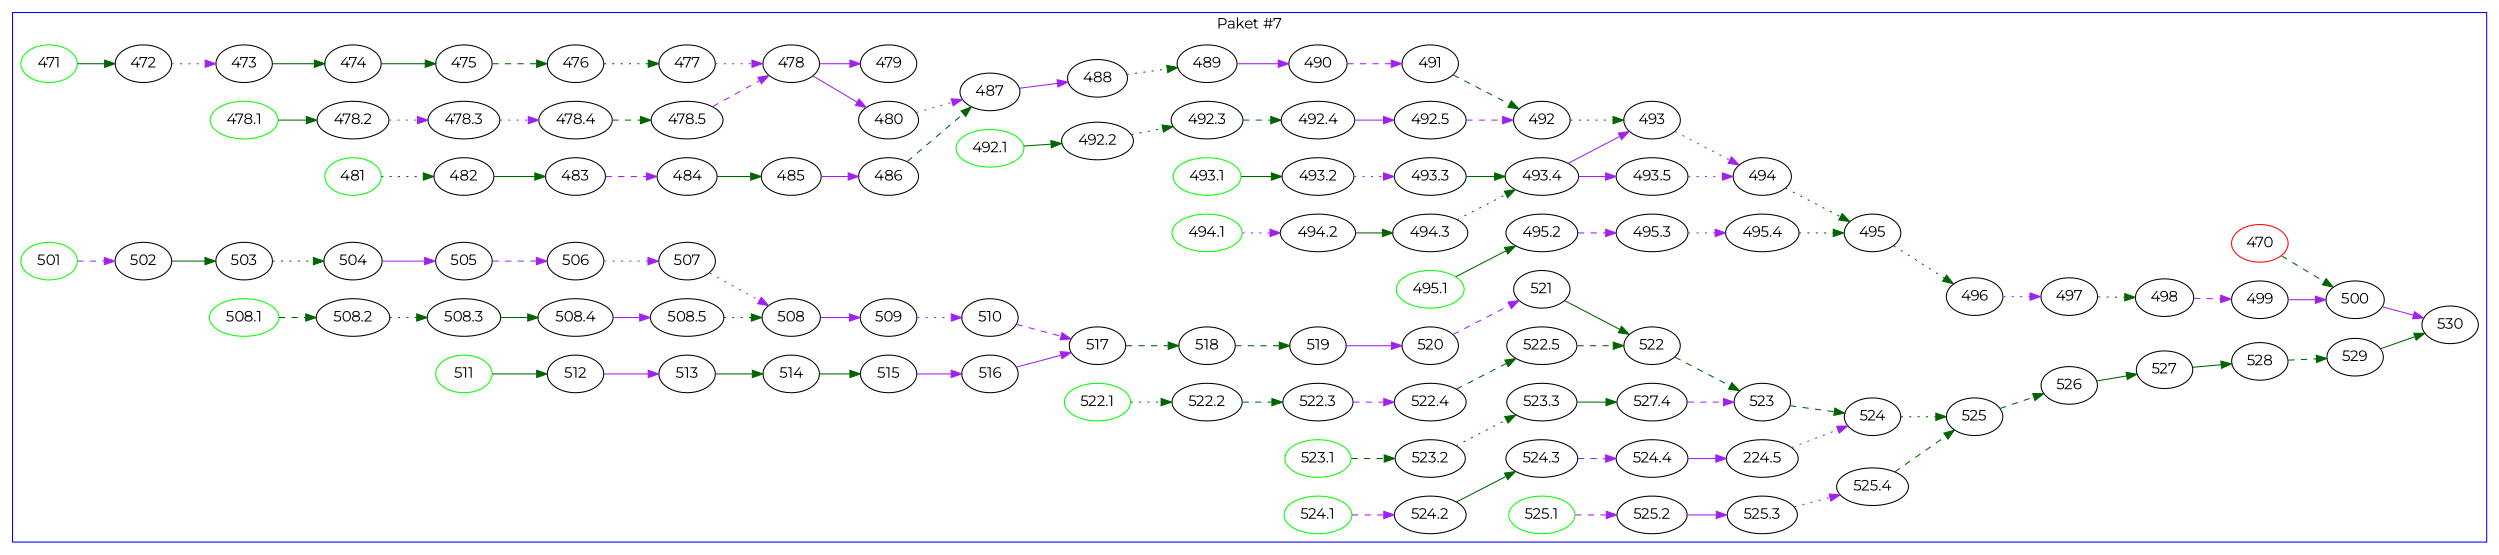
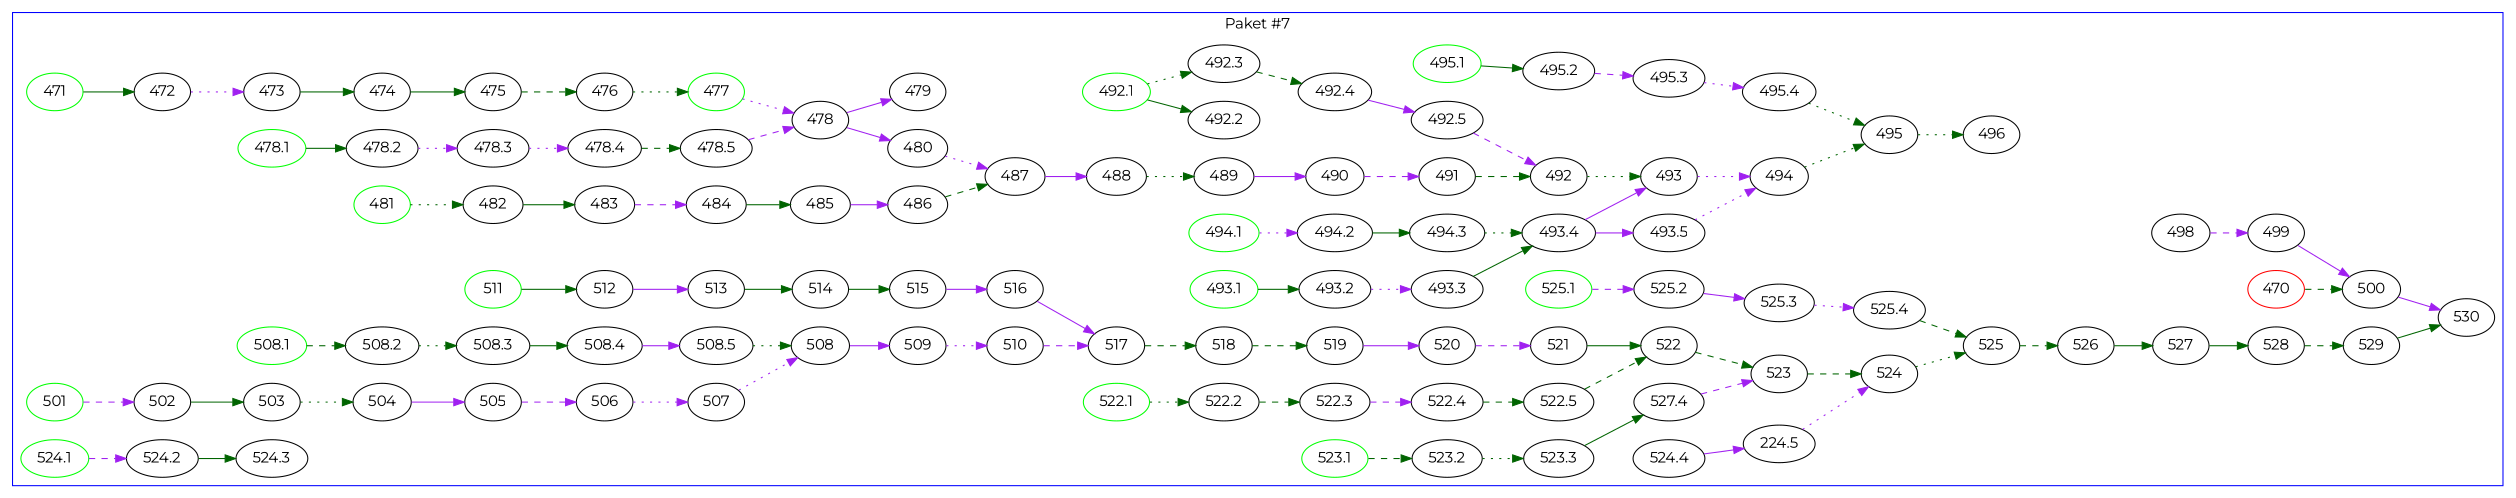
(687, 64) -> (716, 92)
(1147, 132) -> (1164, 79)
(2069, 297) -> none
(1592, 459) -> none
